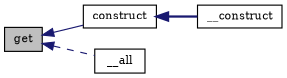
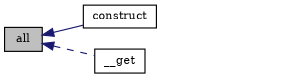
(240, 17) -> none
(23, 39) -> (23, 39)
(120, 61) -> (120, 61)
